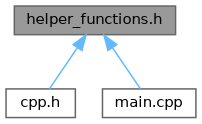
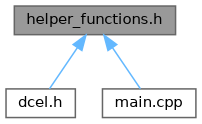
(41, 103) -> (41, 103)
